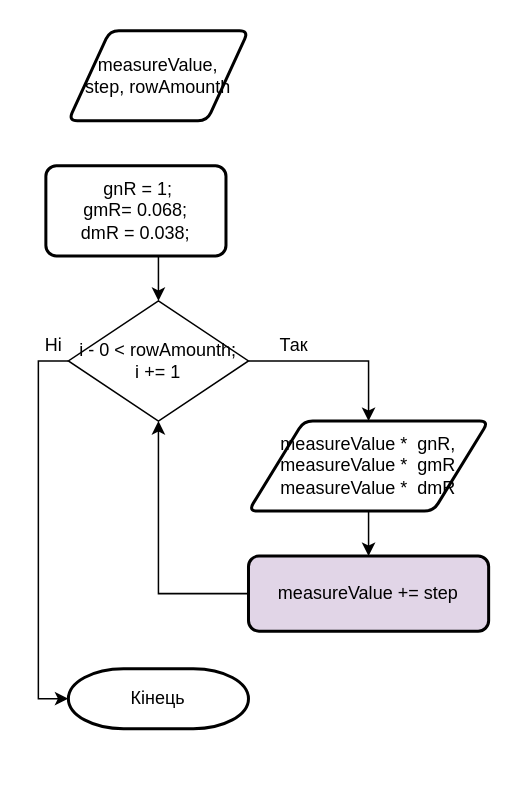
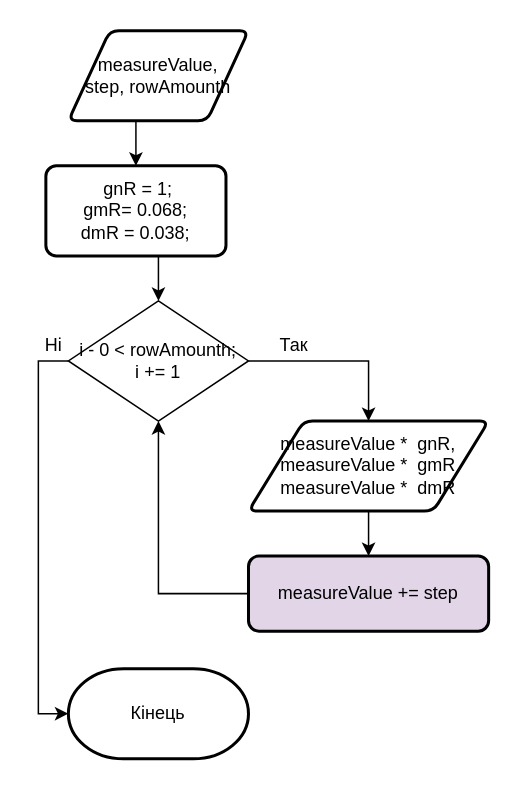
none -> (136, 137)
(158, 698) -> (158, 713)
